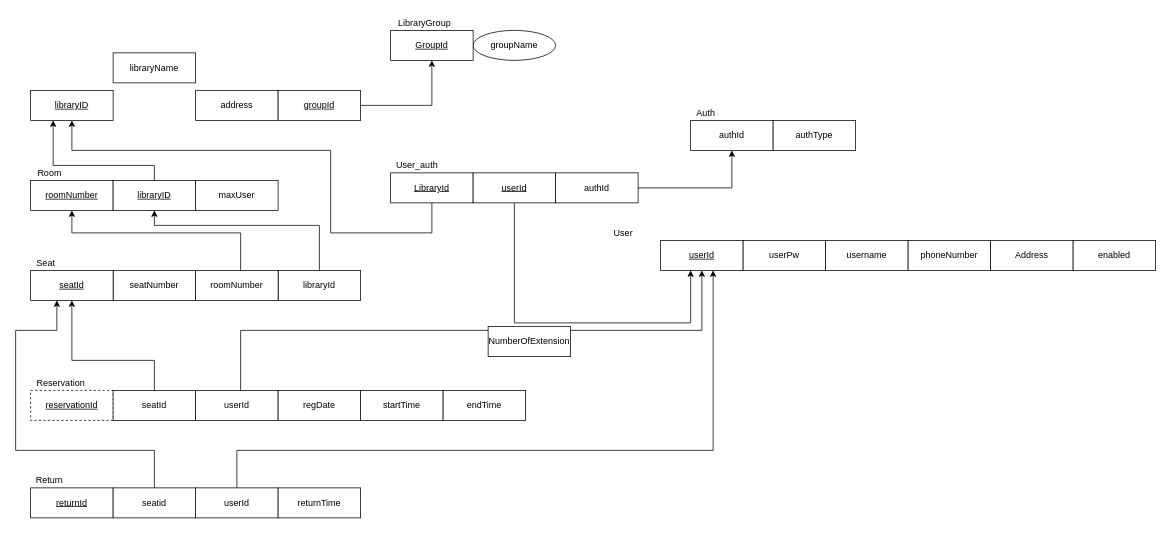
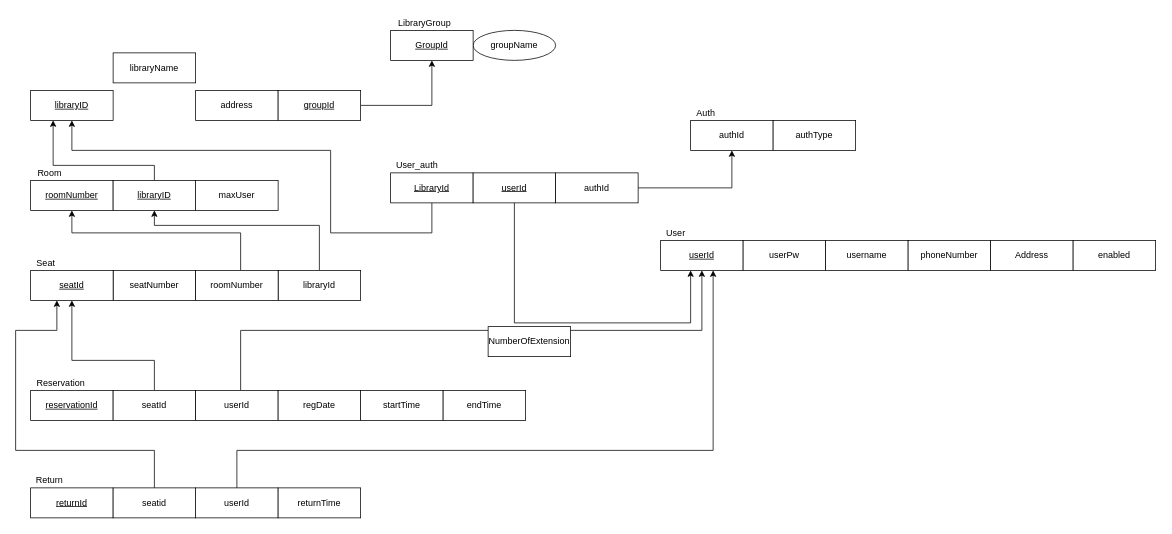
(623, 233) -> (675, 233)
(72, 405) -> (72, 405)
